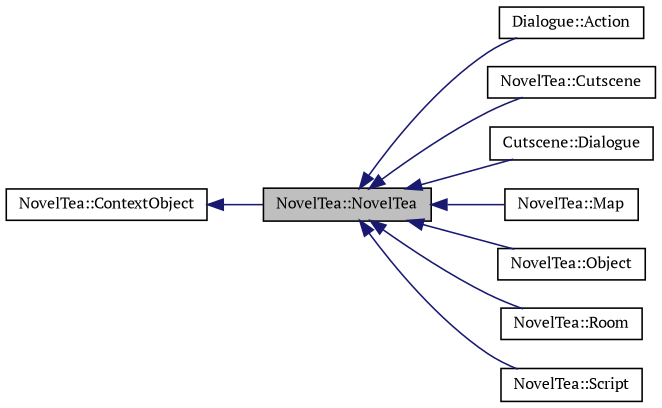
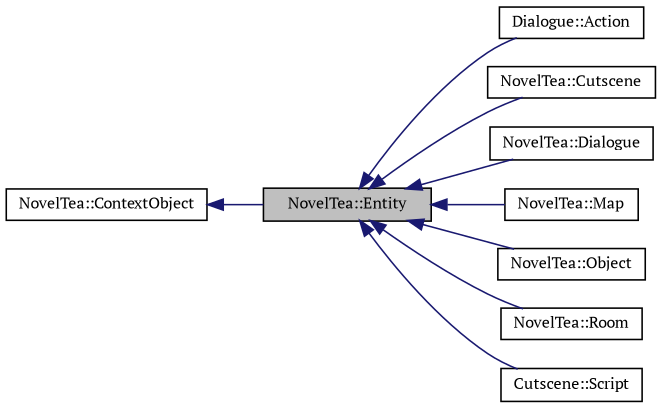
(572, 143) -> (572, 143)
(347, 205) -> (347, 205)
(572, 385) -> (572, 385)
